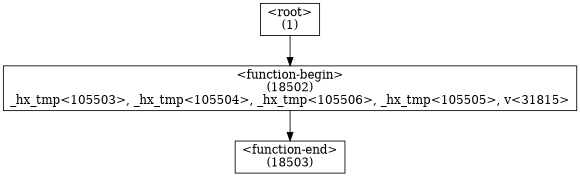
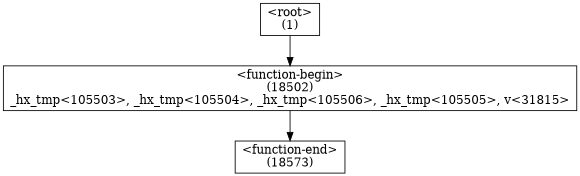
(290, 157) -> (290, 157)
